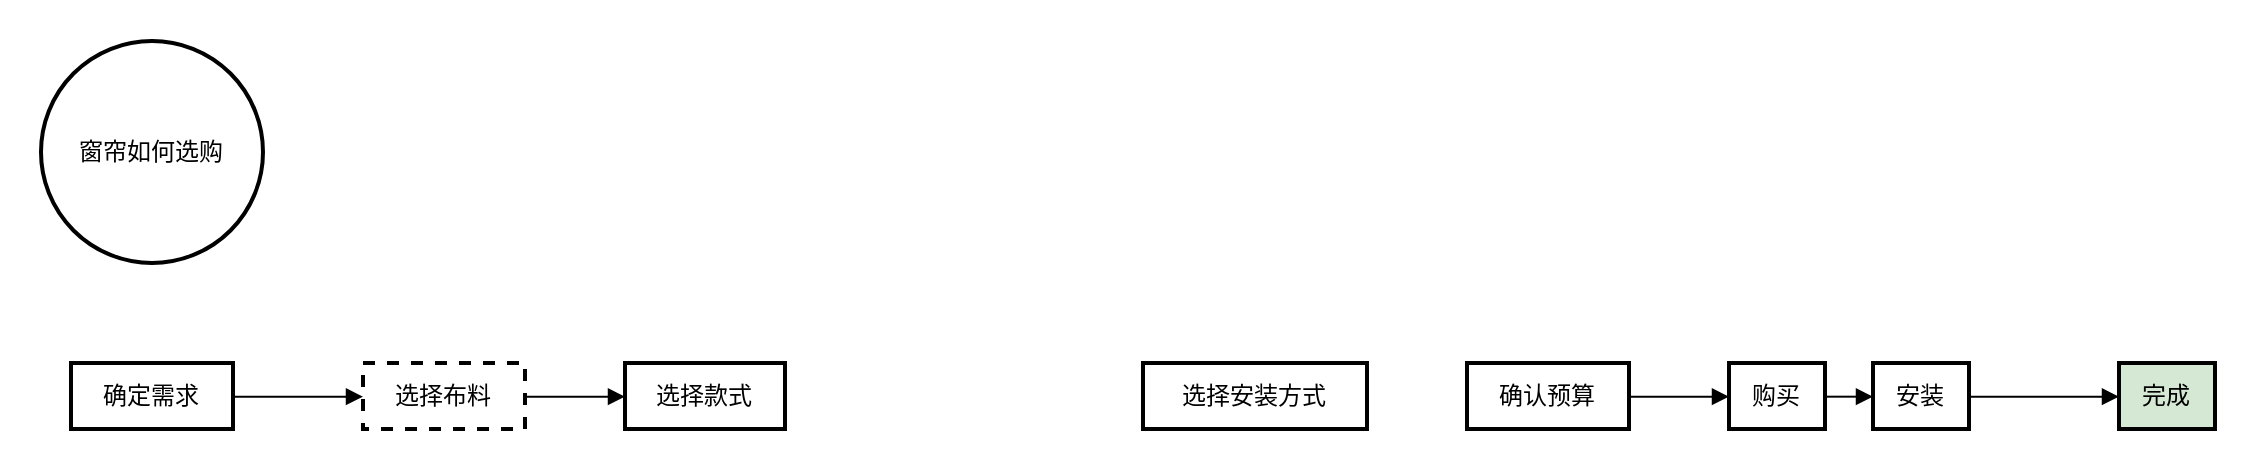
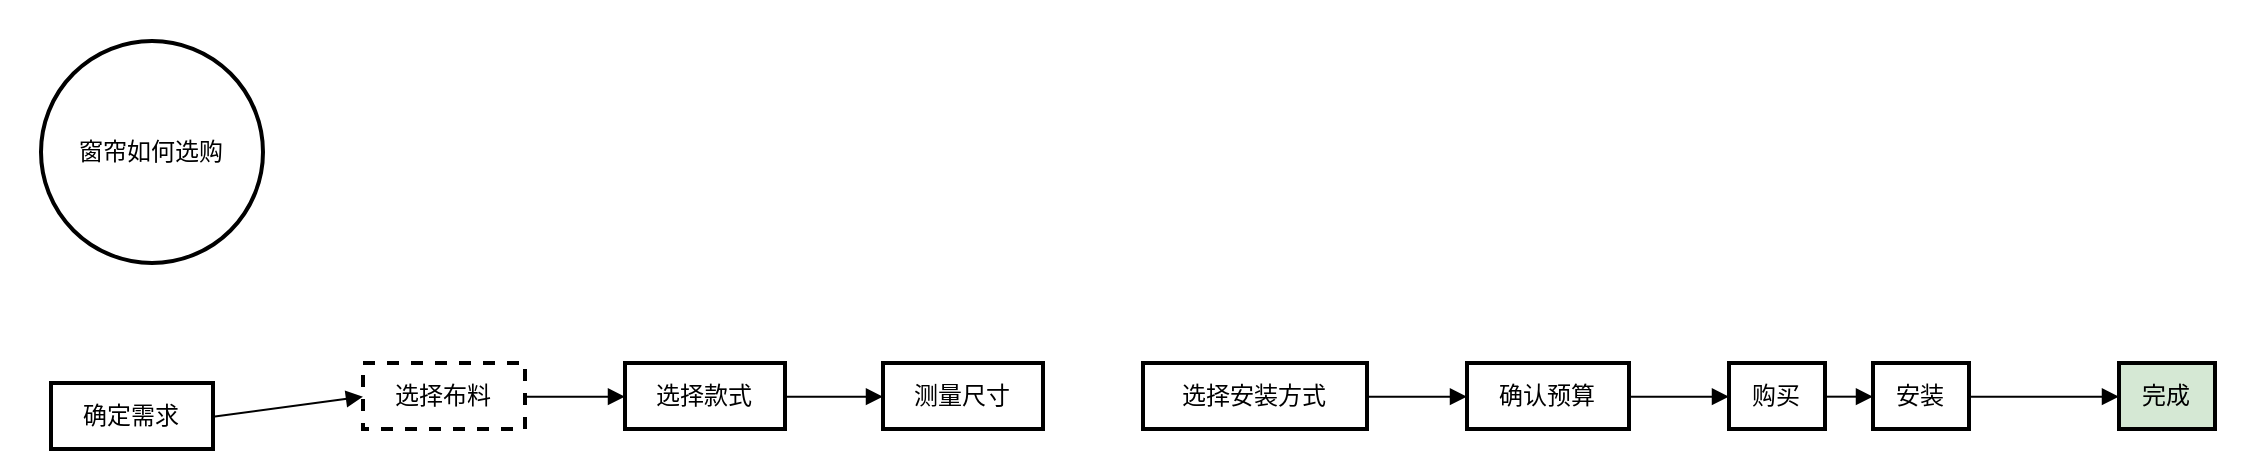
(152, 396) -> (132, 416)
none -> (963, 396)
none -> (826, 397)
none -> (1409, 397)
